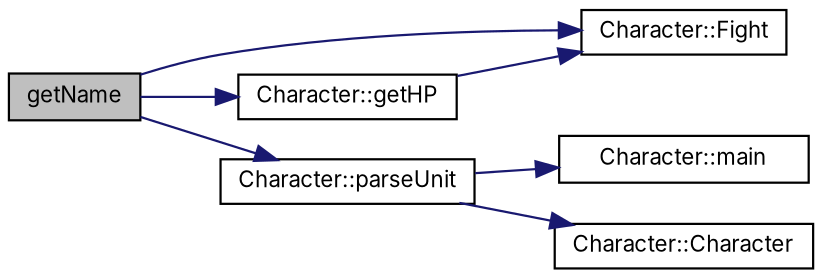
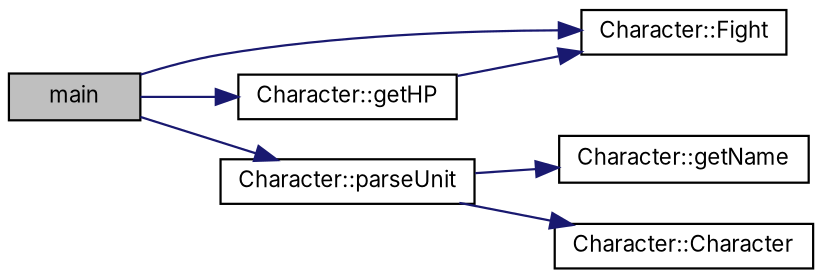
(75, 97) -> (75, 97)
(684, 159) -> (684, 159)
